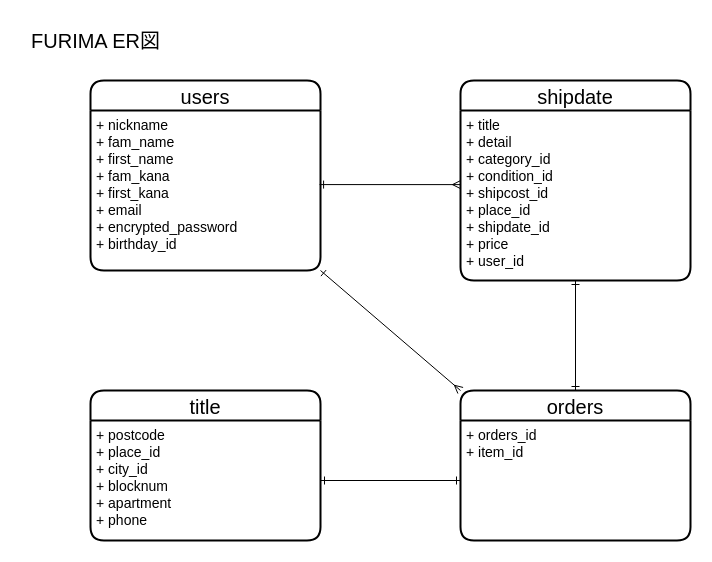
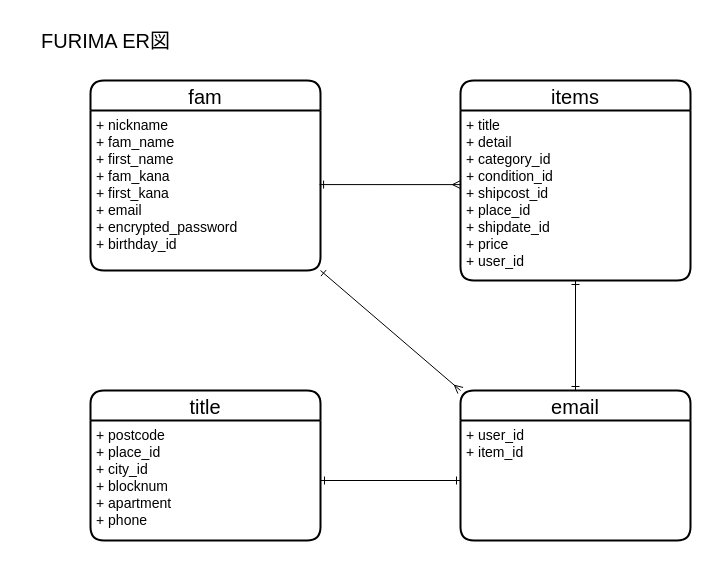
(96, 41) -> (106, 41)
(205, 97) -> (205, 97)
(575, 97) -> (575, 97)
(575, 407) -> (575, 407)
(505, 435) -> (498, 435)
